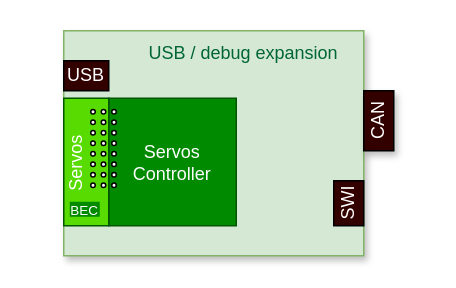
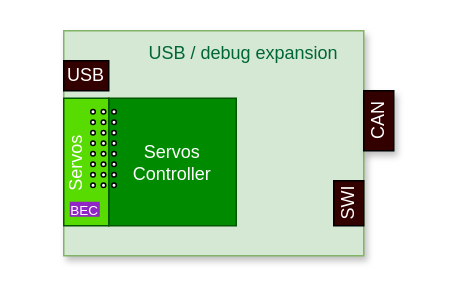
(85, 209) -> (85, 209)
